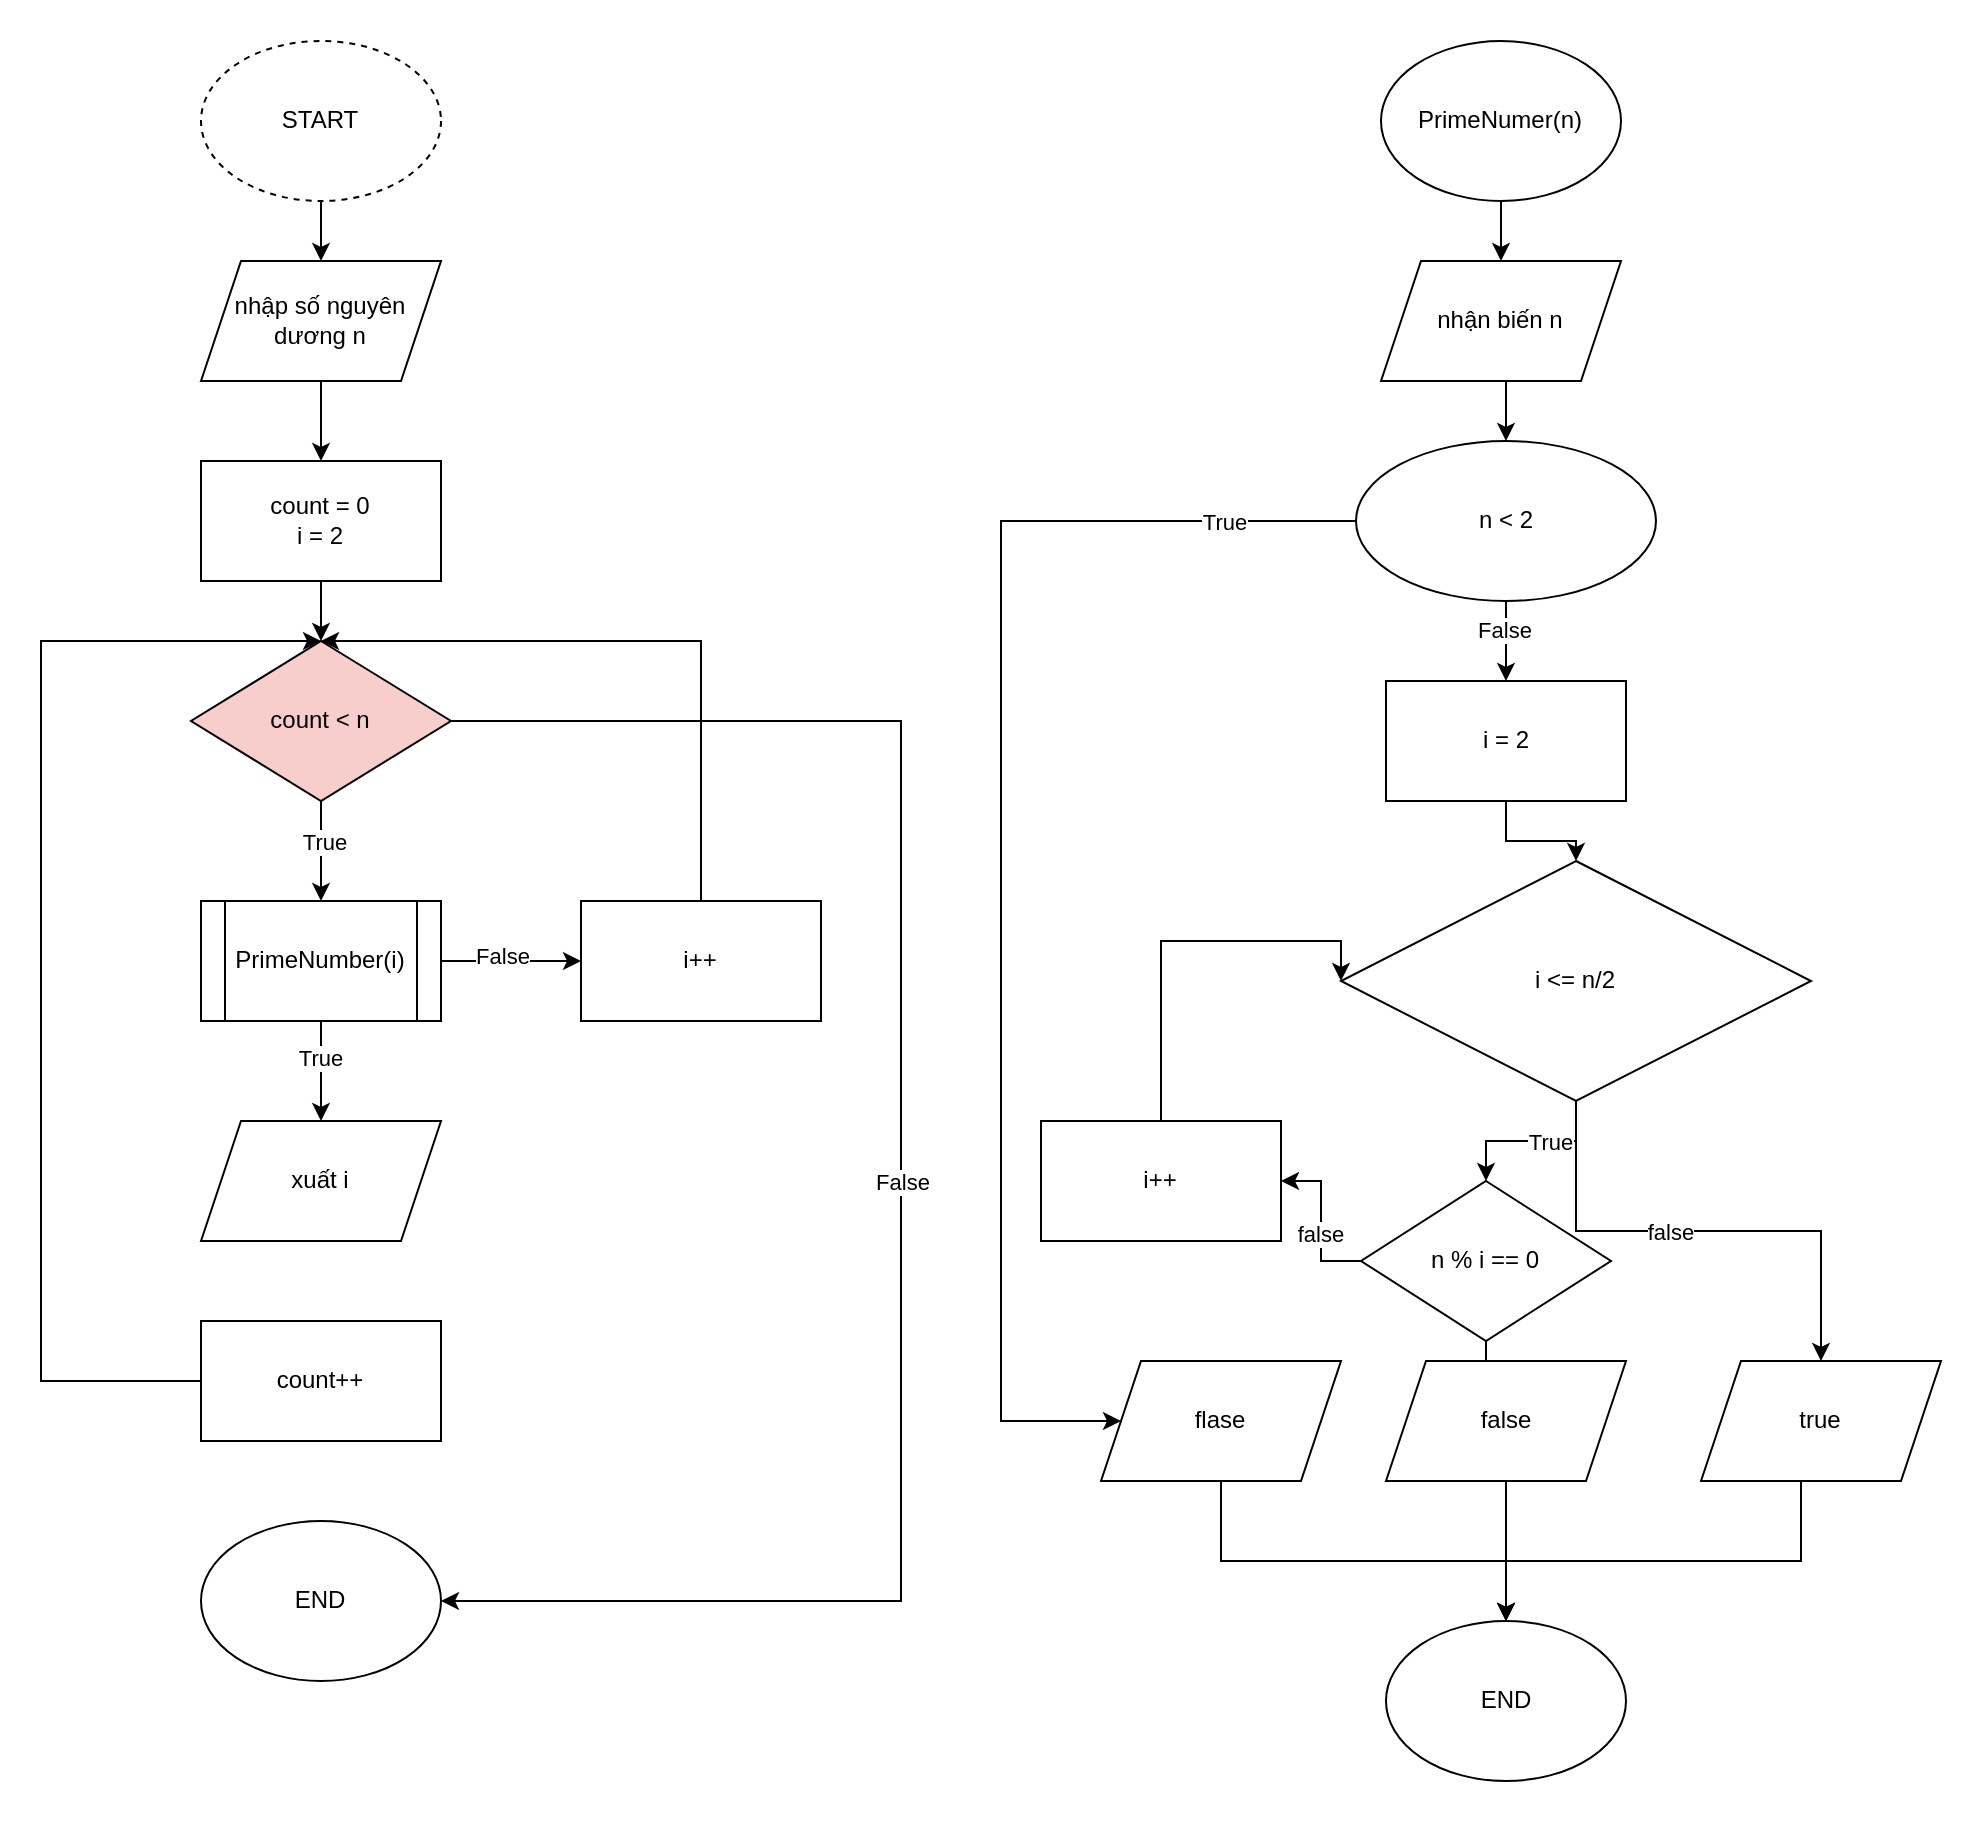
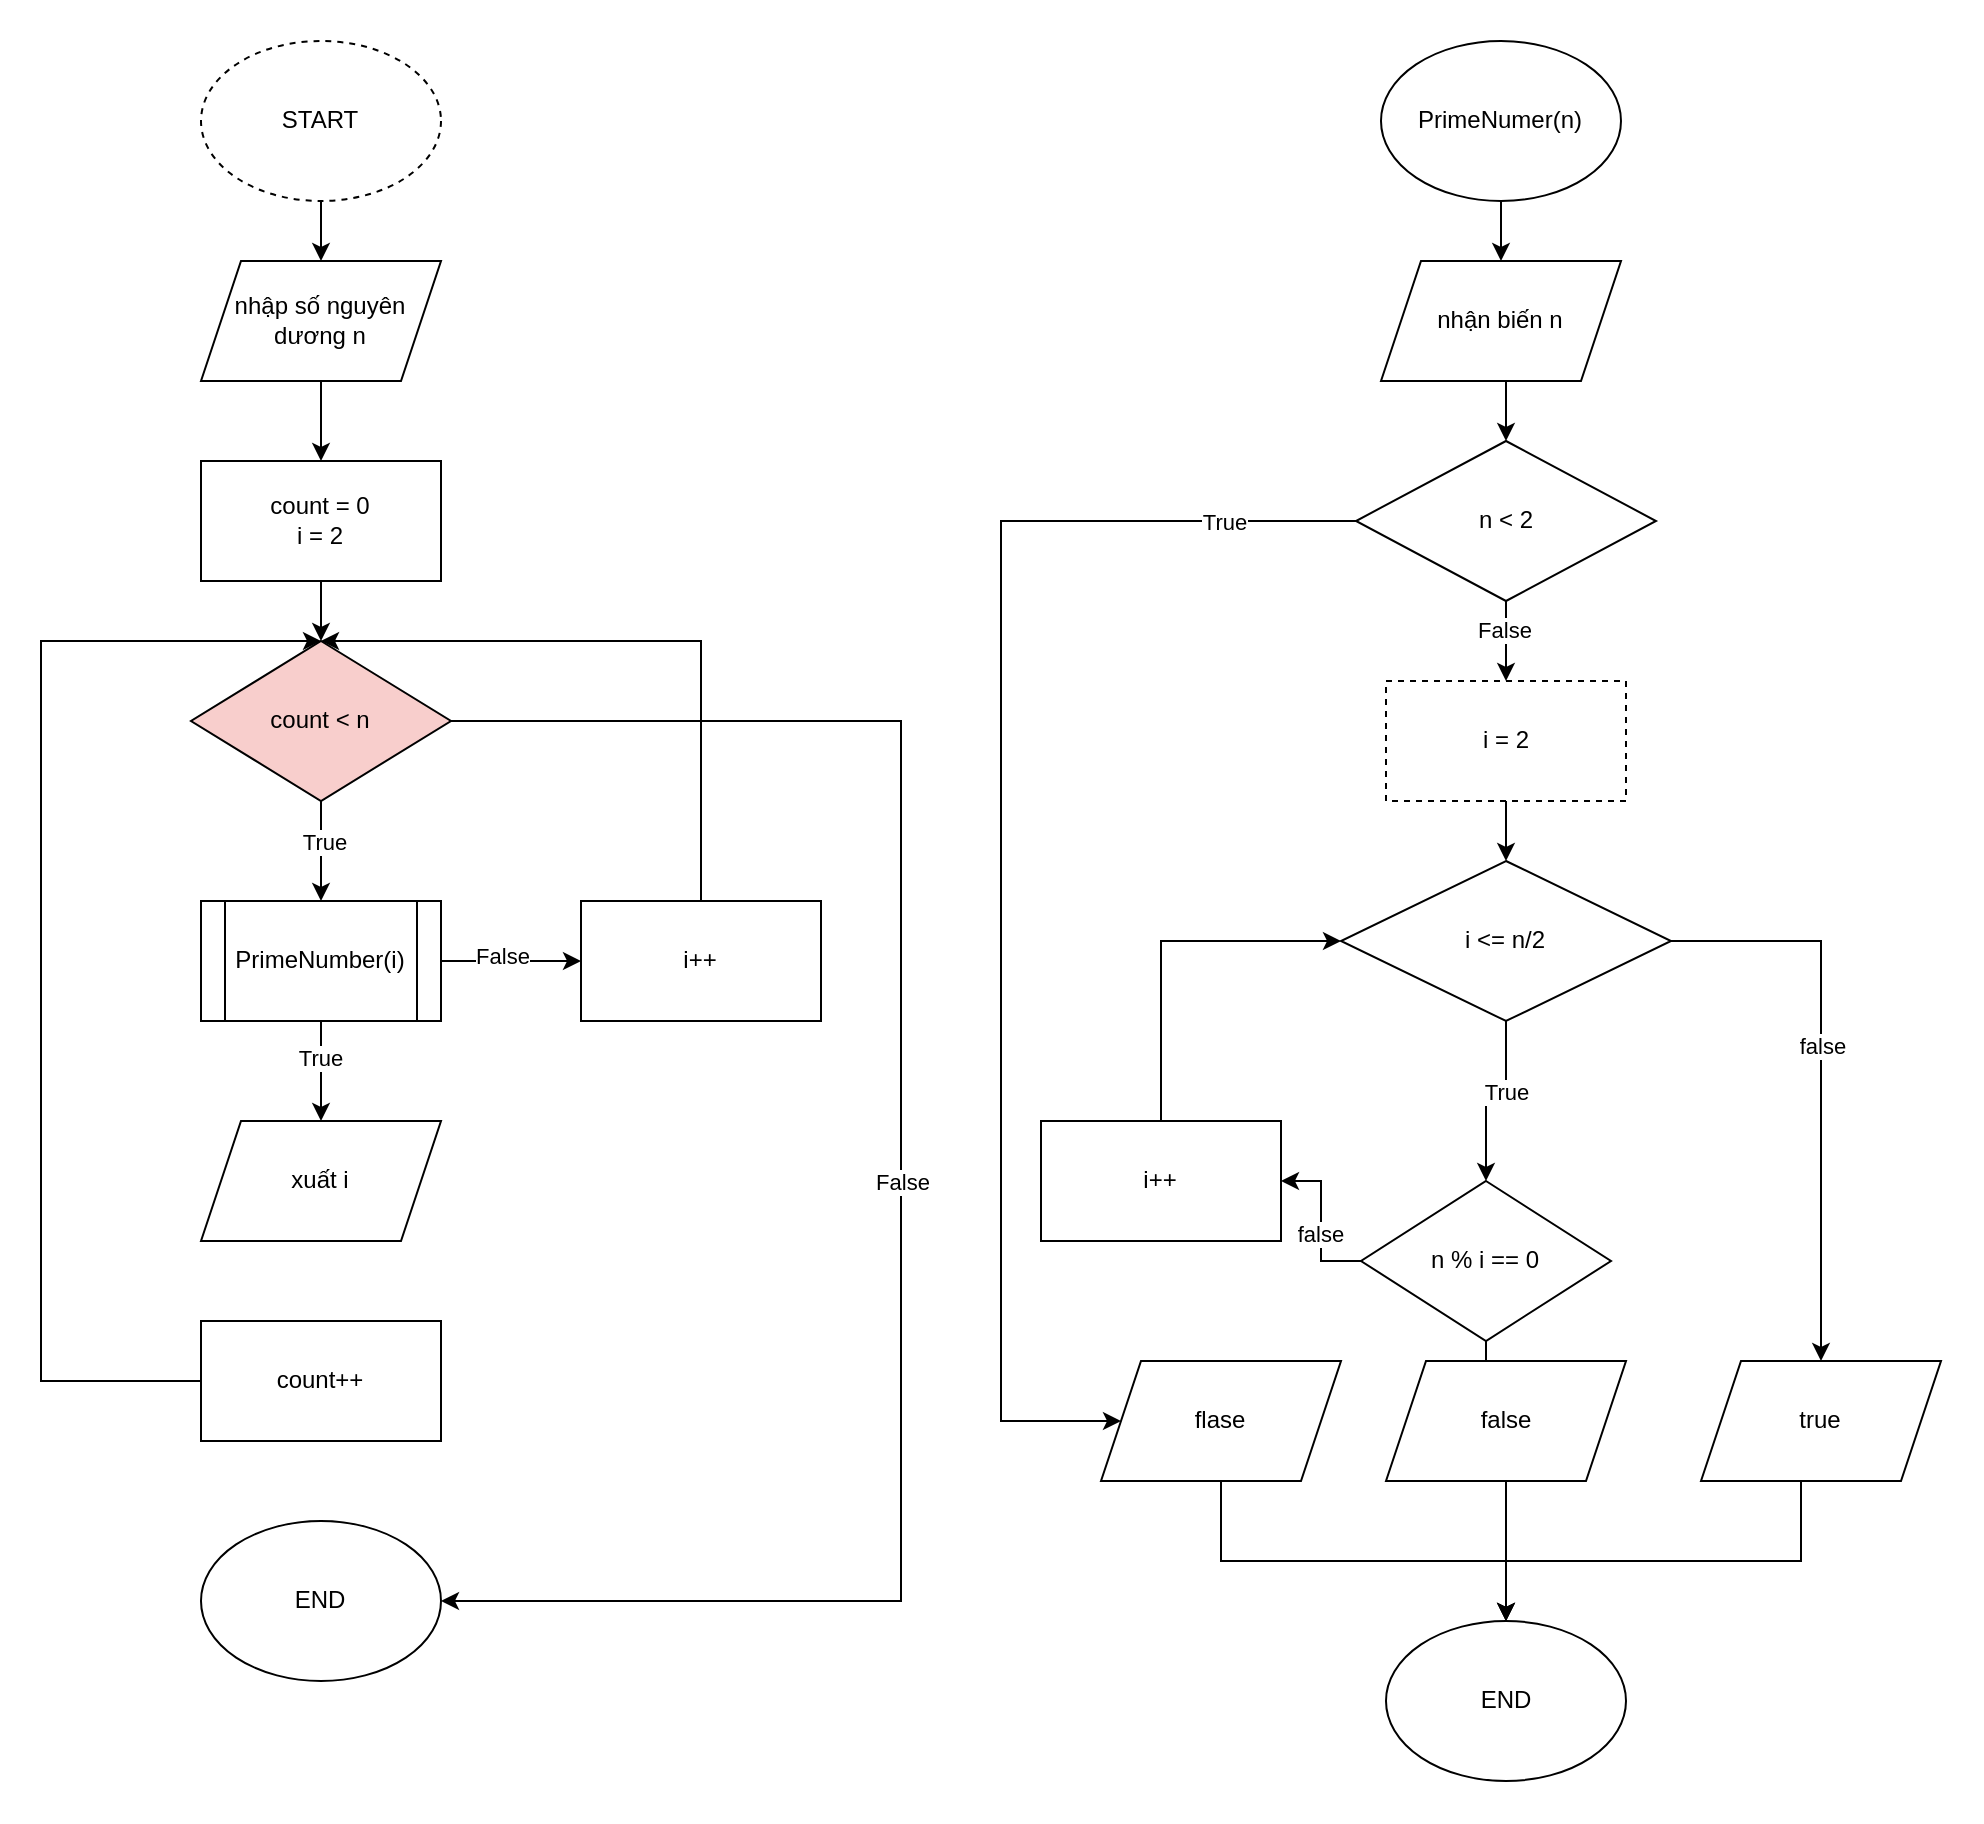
(1506, 521) -> (1506, 521)
(1506, 741) -> (1506, 741)
(1576, 981) -> (1506, 941)
